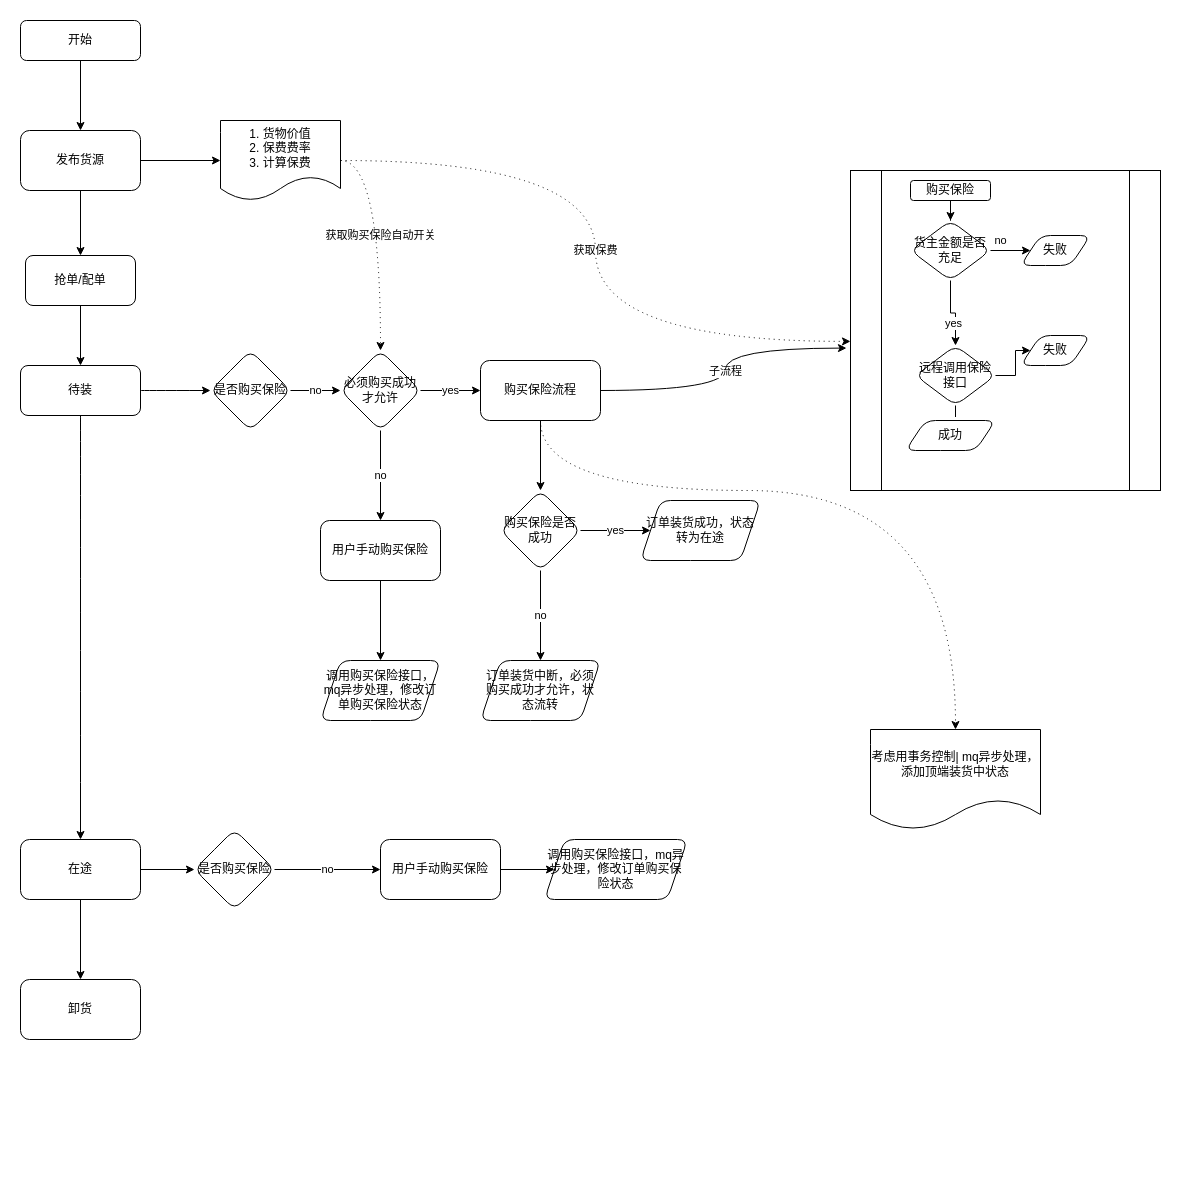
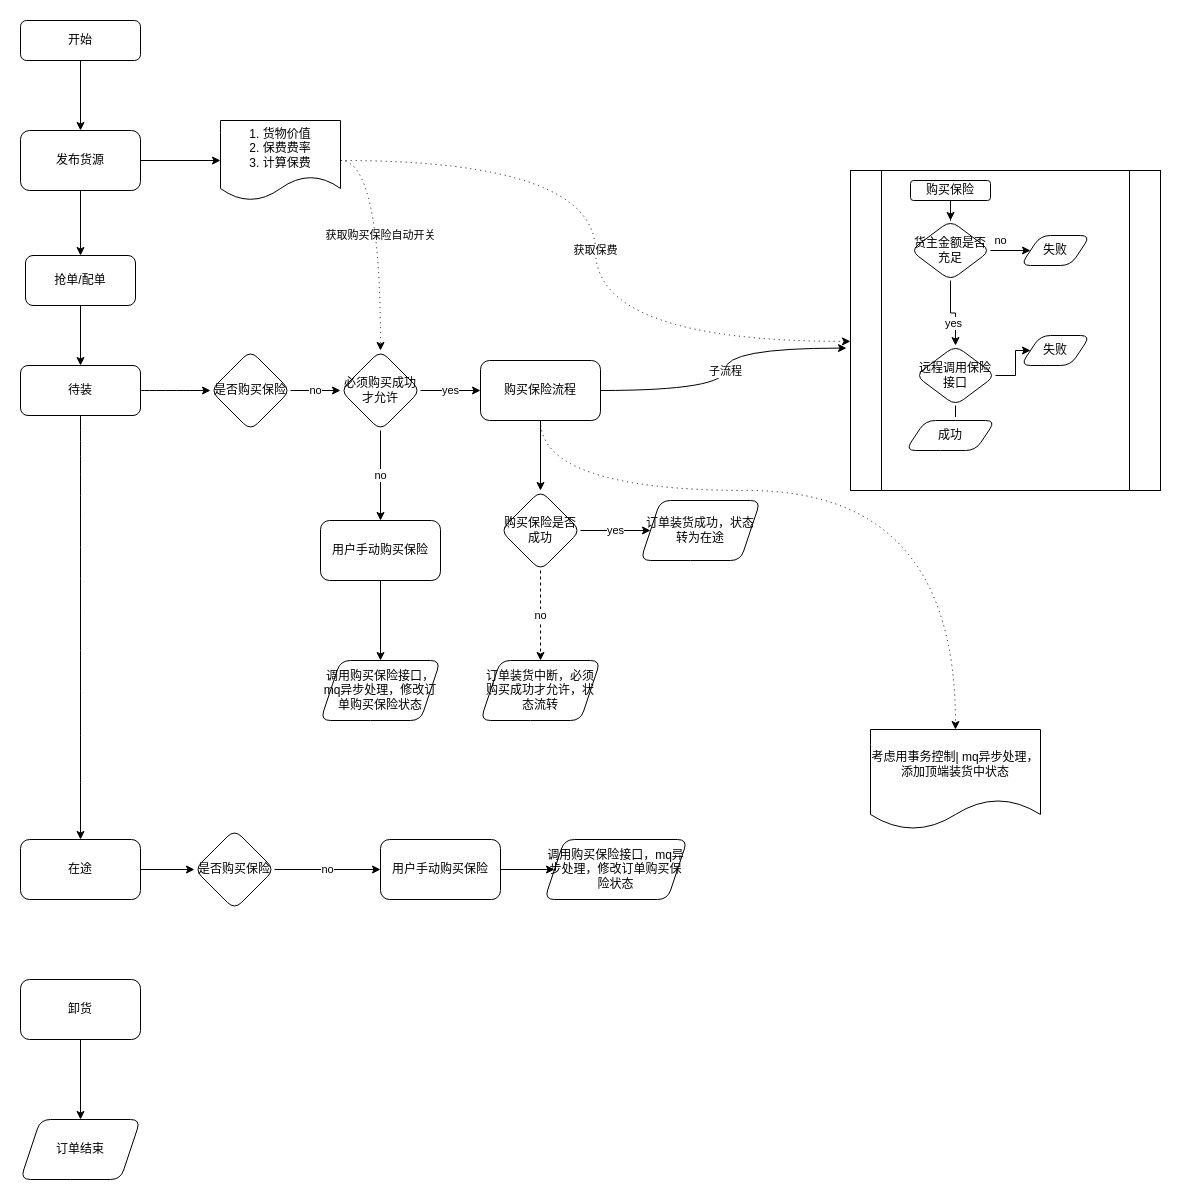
(541, 590) -> (541, 590)
(81, 936) -> none
none -> (81, 1076)
none -> (81, 1150)
